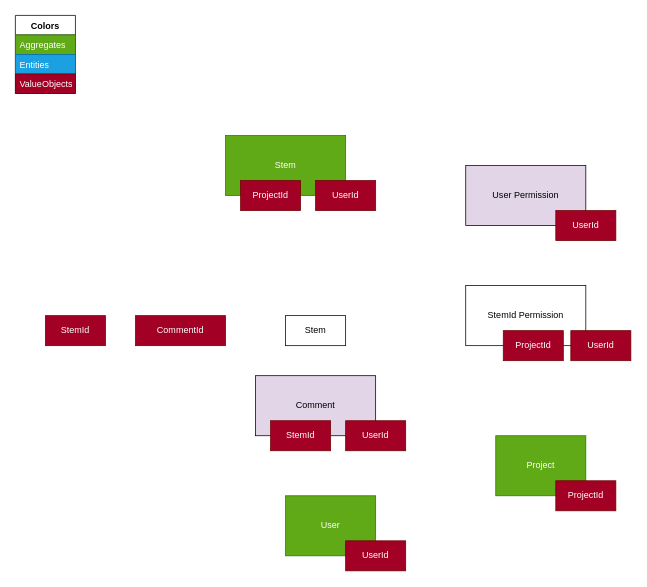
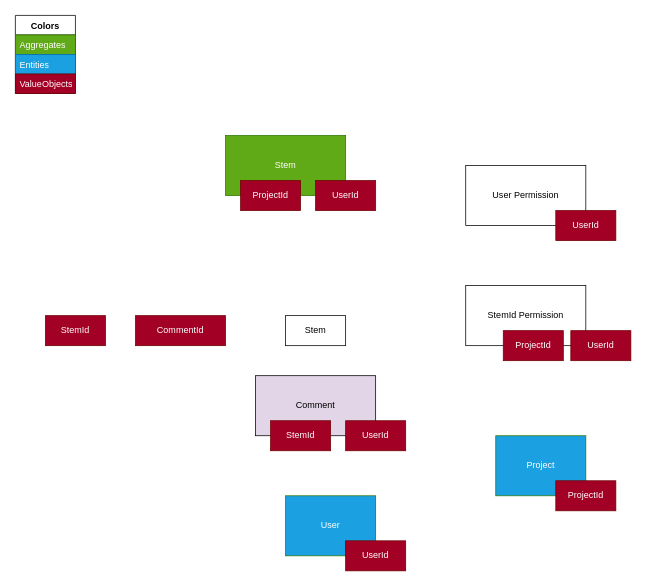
(525, 195) -> (525, 195)
(540, 465) -> (540, 465)
(330, 525) -> (330, 525)
